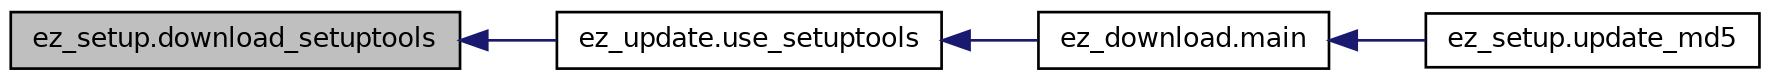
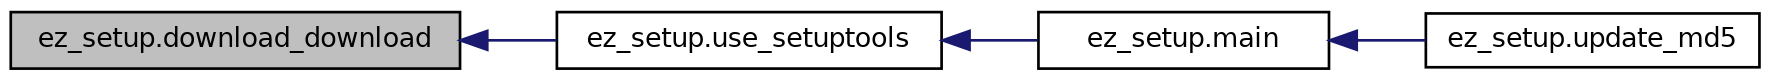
(235, 40) -> (235, 40)
(749, 40) -> (749, 40)
(1184, 40) -> (1184, 40)
